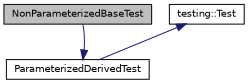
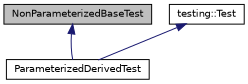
(84, 37) -> (71, 47)
